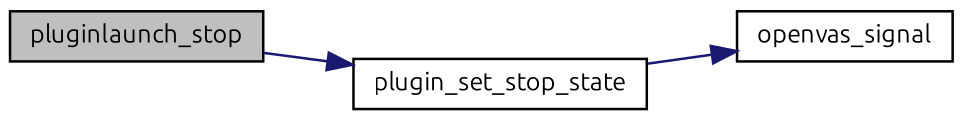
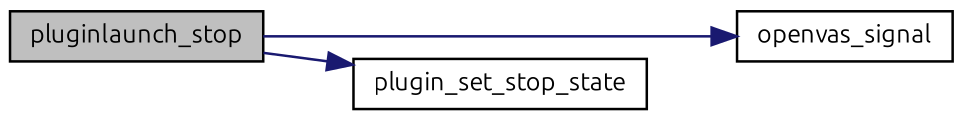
(680, 59) -> (487, 36)
